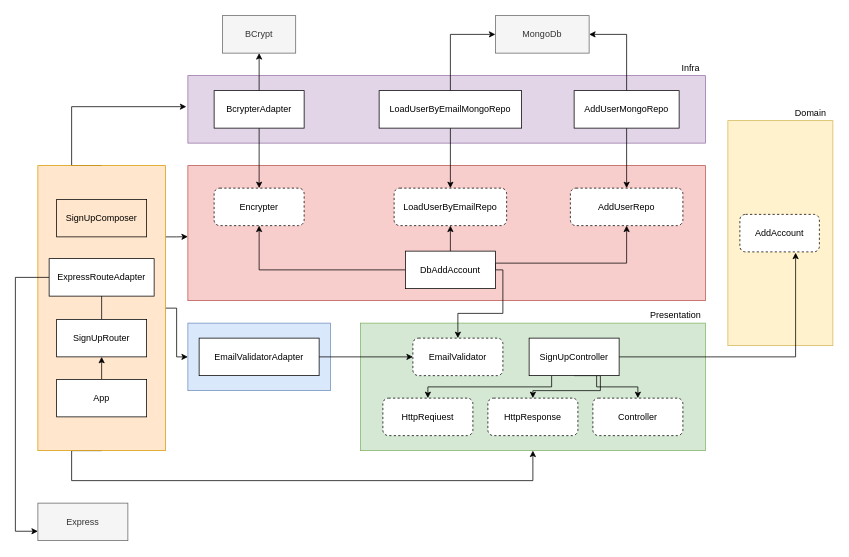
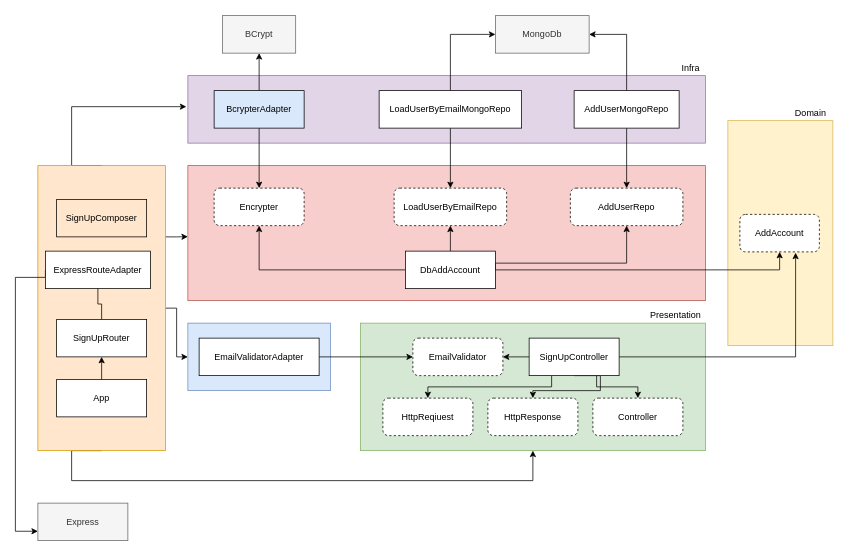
(259, 109) -> (259, 109)
(102, 277) -> (98, 270)
(478, 313) -> (780, 265)
none -> (509, 357)
